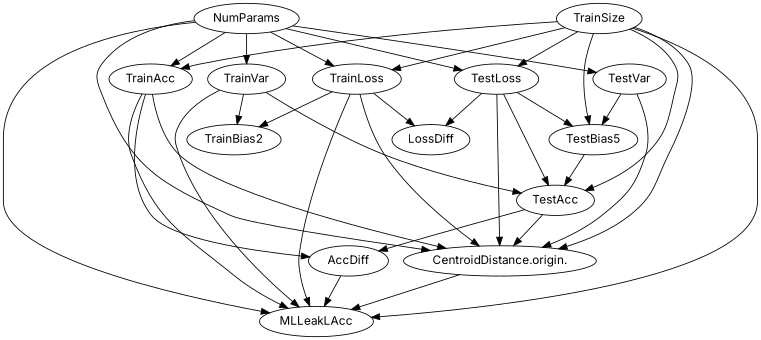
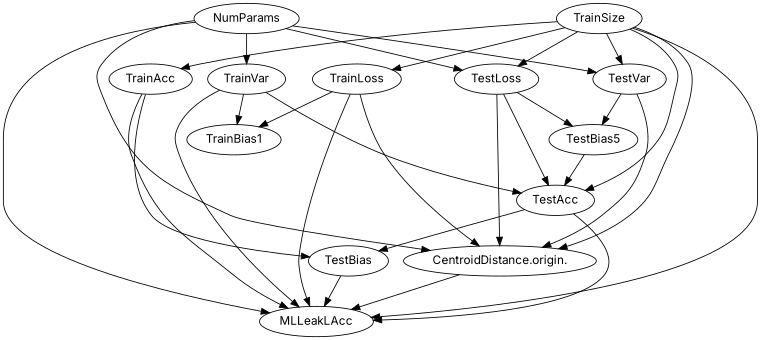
(291, 43) -> none
(202, 47) -> none
(584, 76) -> (612, 45)
(234, 140) -> (234, 140)
(431, 140) -> none
(273, 200) -> none
(531, 227) -> (534, 305)
(348, 261) -> (348, 261)
